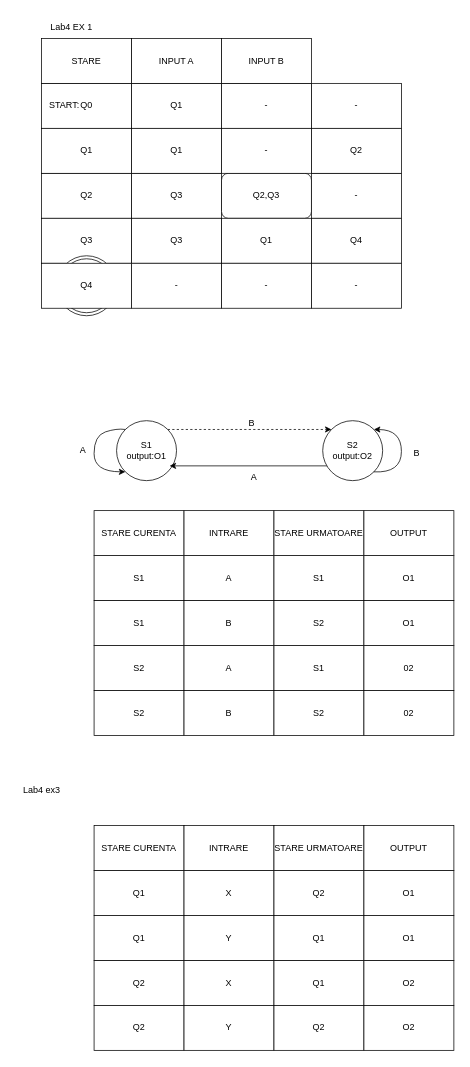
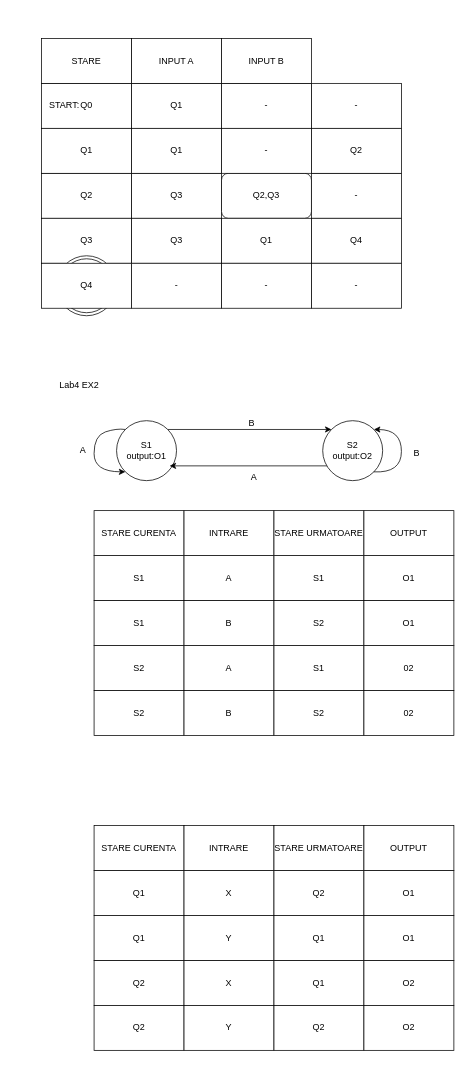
(72, 27) -> none
none -> (79, 385)
(247, 429) -> (247, 429)
(42, 790) -> none
